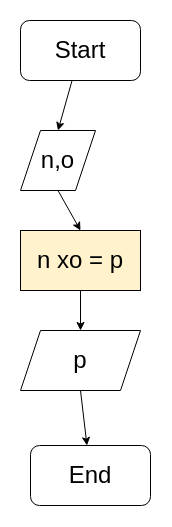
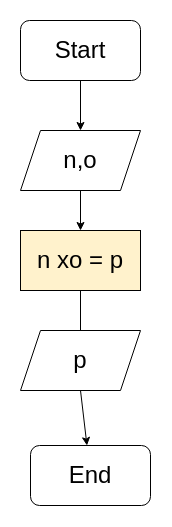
(58, 161) -> (81, 161)
(81, 322) -> (81, 325)
